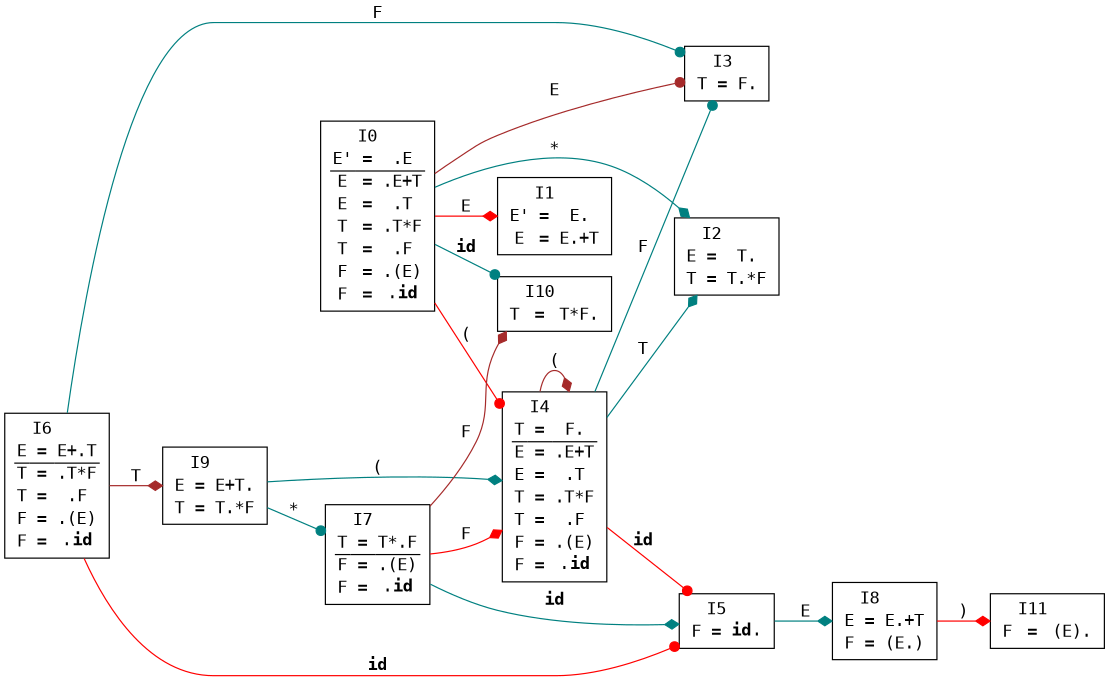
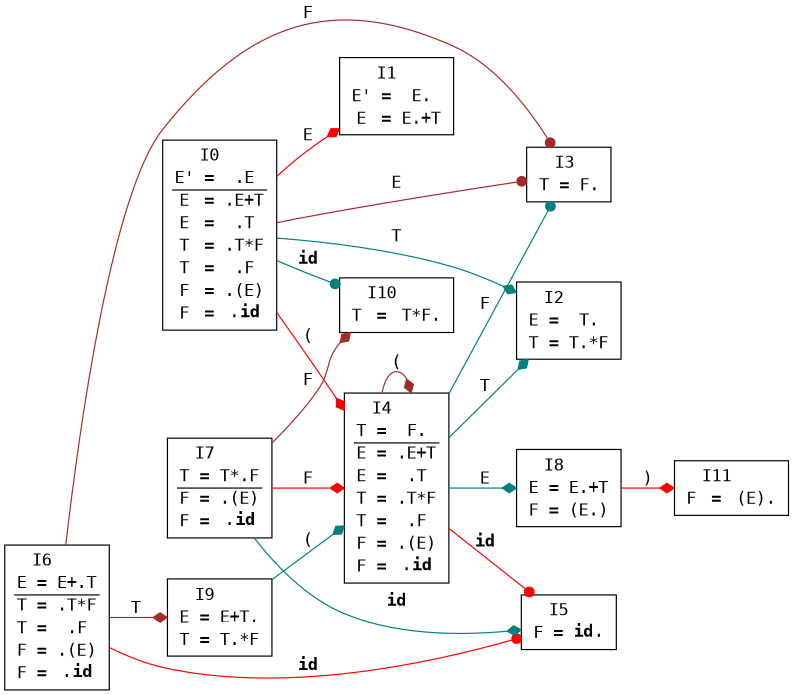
(230, 23) -> (175, 116)
(555, 149) -> (397, 237)
(466, 351) -> (307, 355)
(292, 518) -> none
(796, 621) -> (476, 488)
